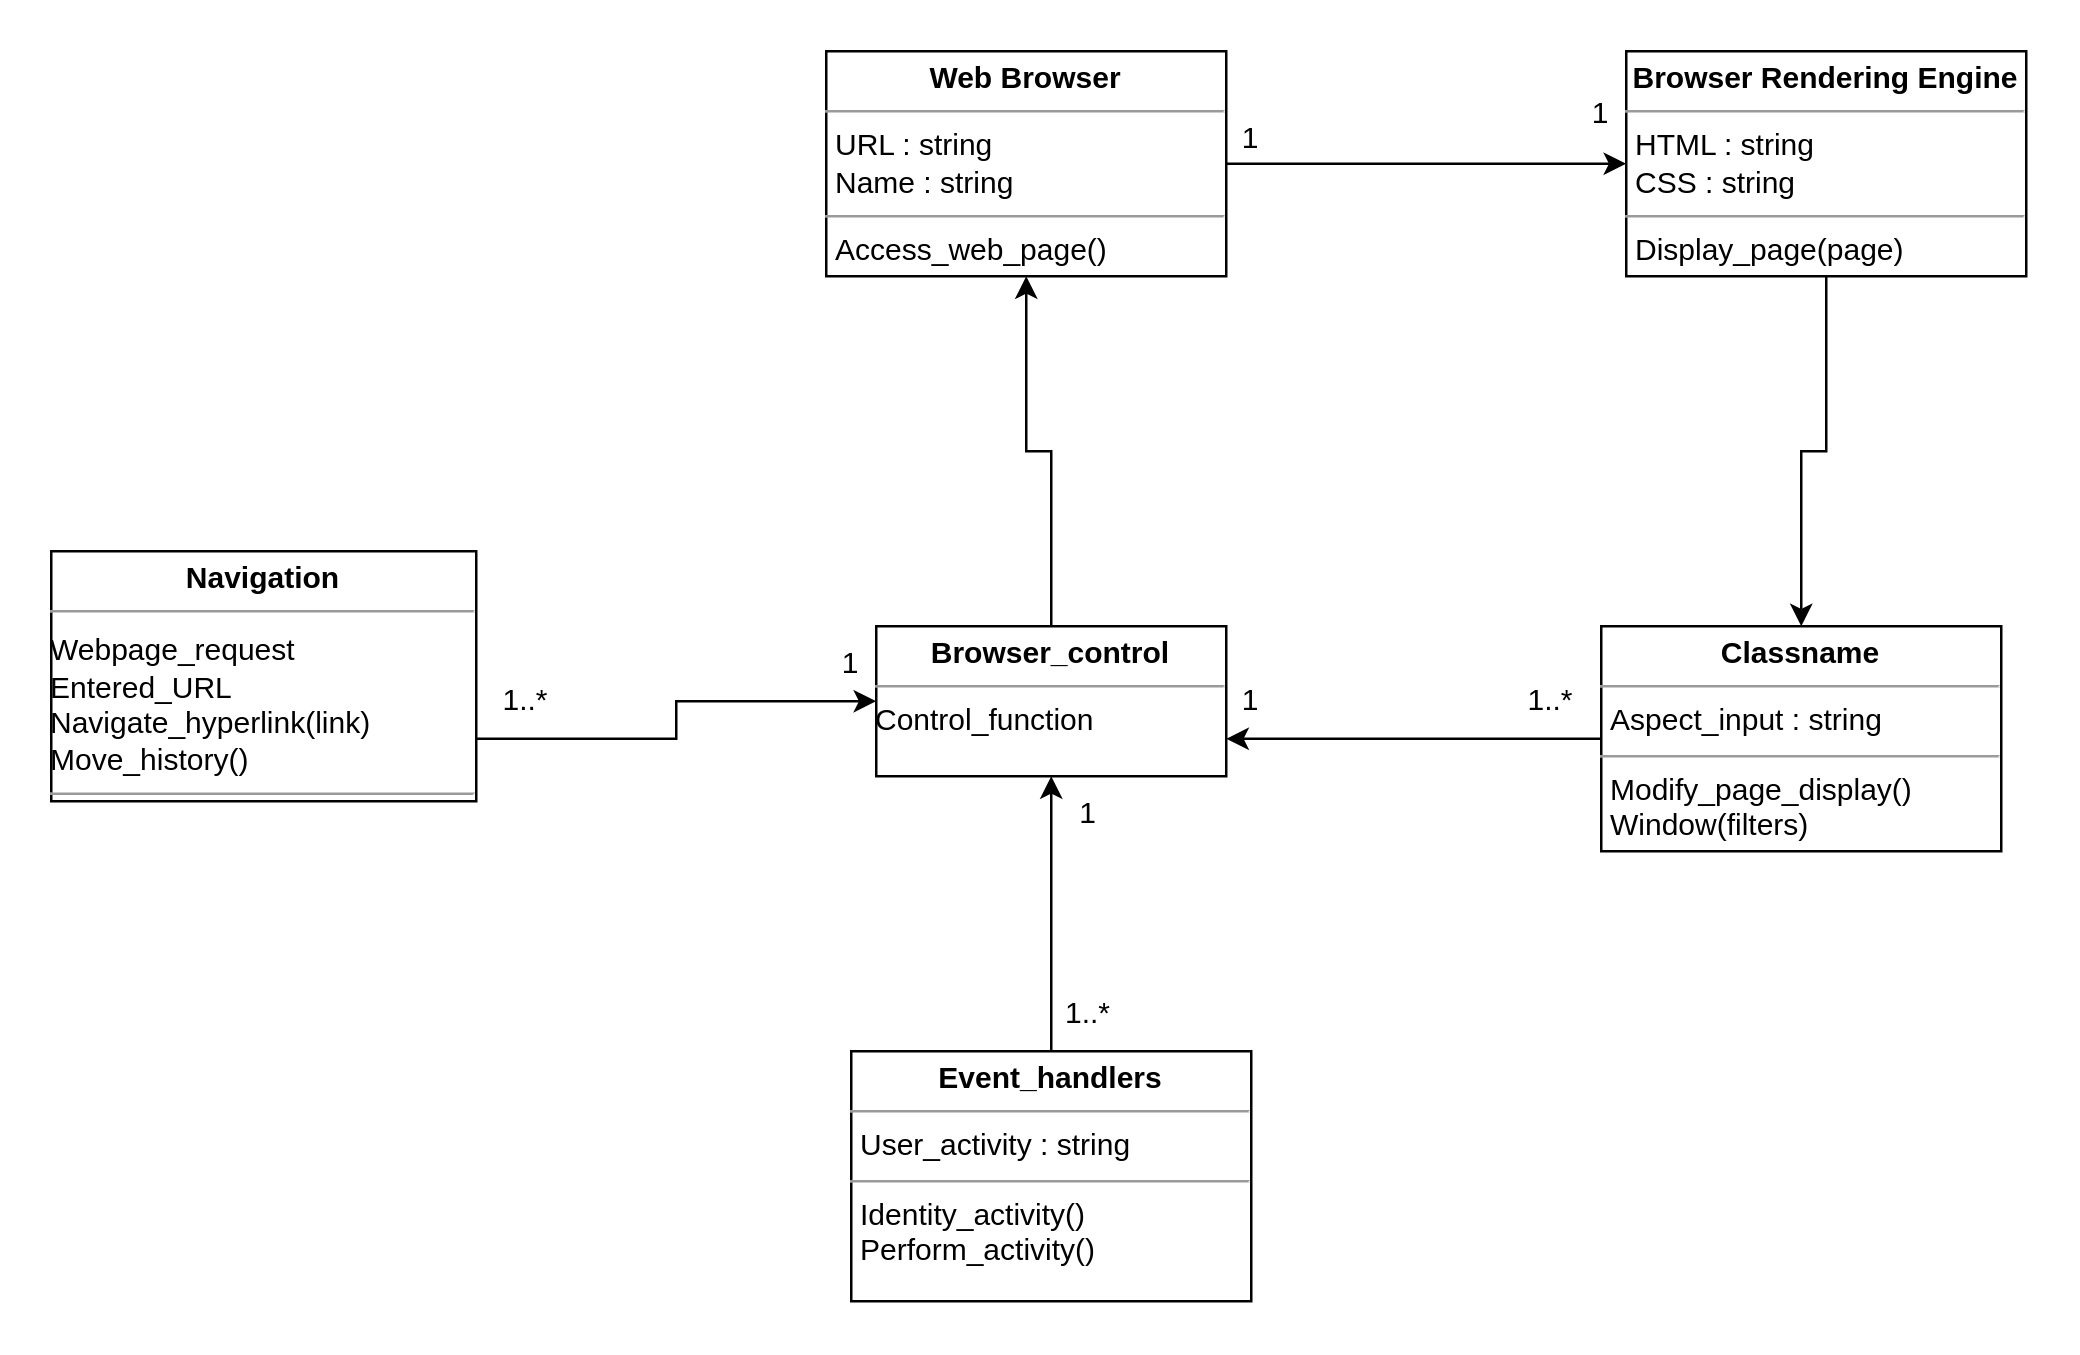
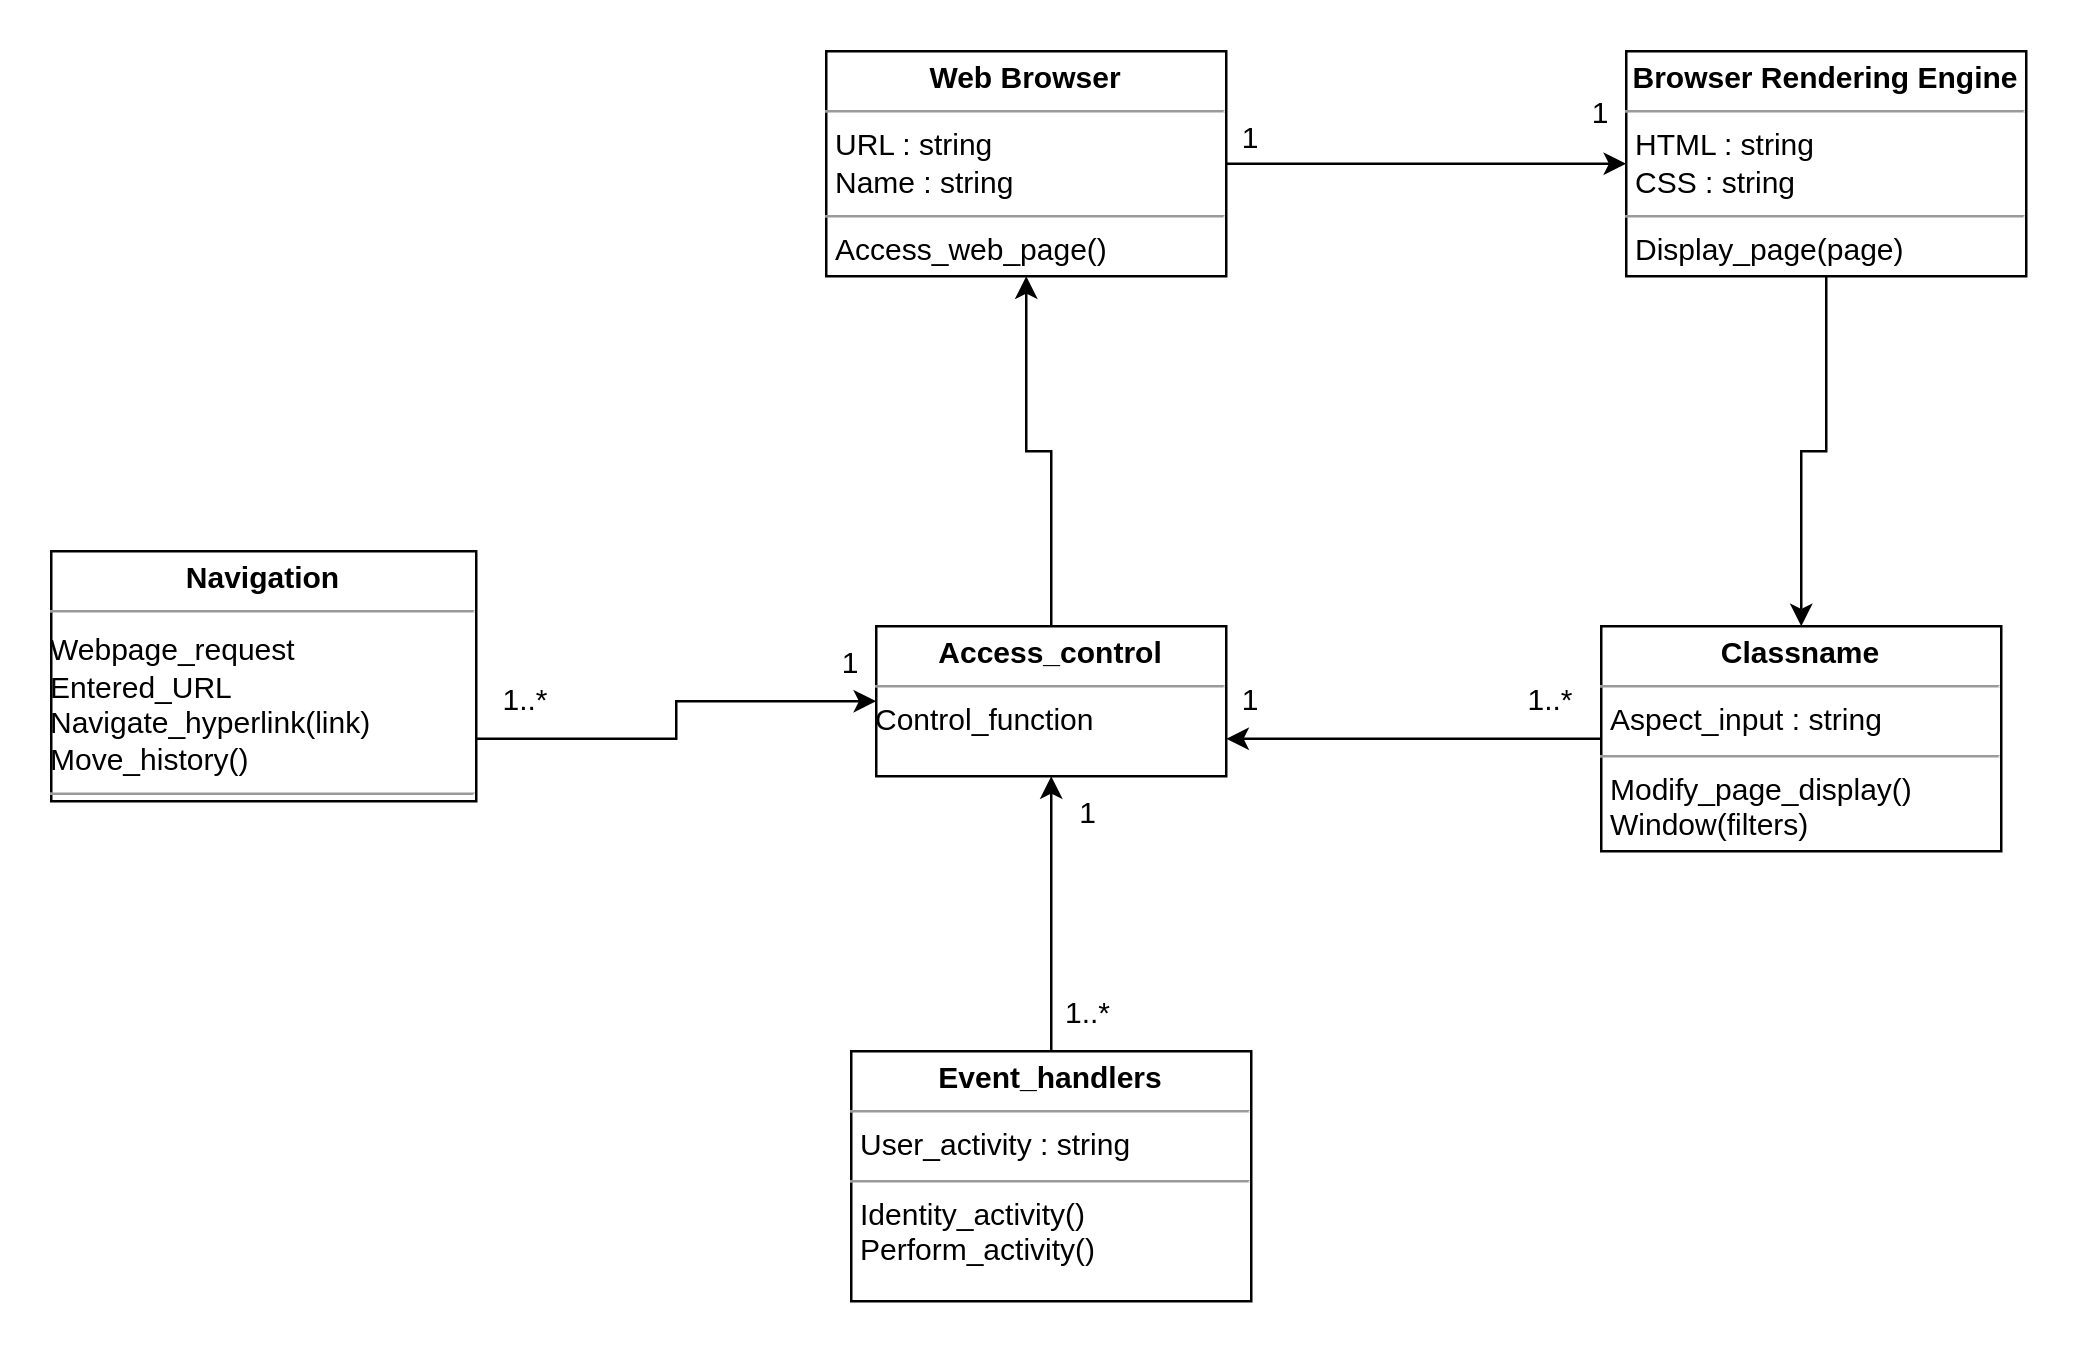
(1003, 662) -> (1003, 662)
